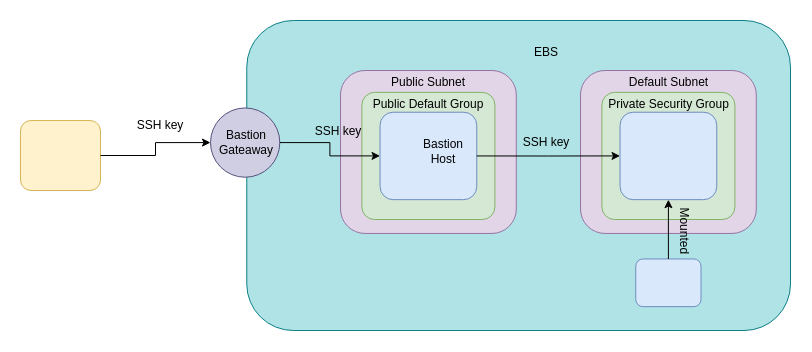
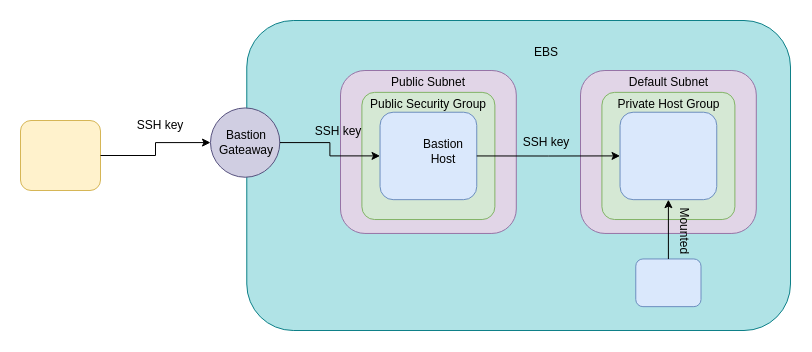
(429, 105) -> (429, 105)
(669, 105) -> (669, 105)
